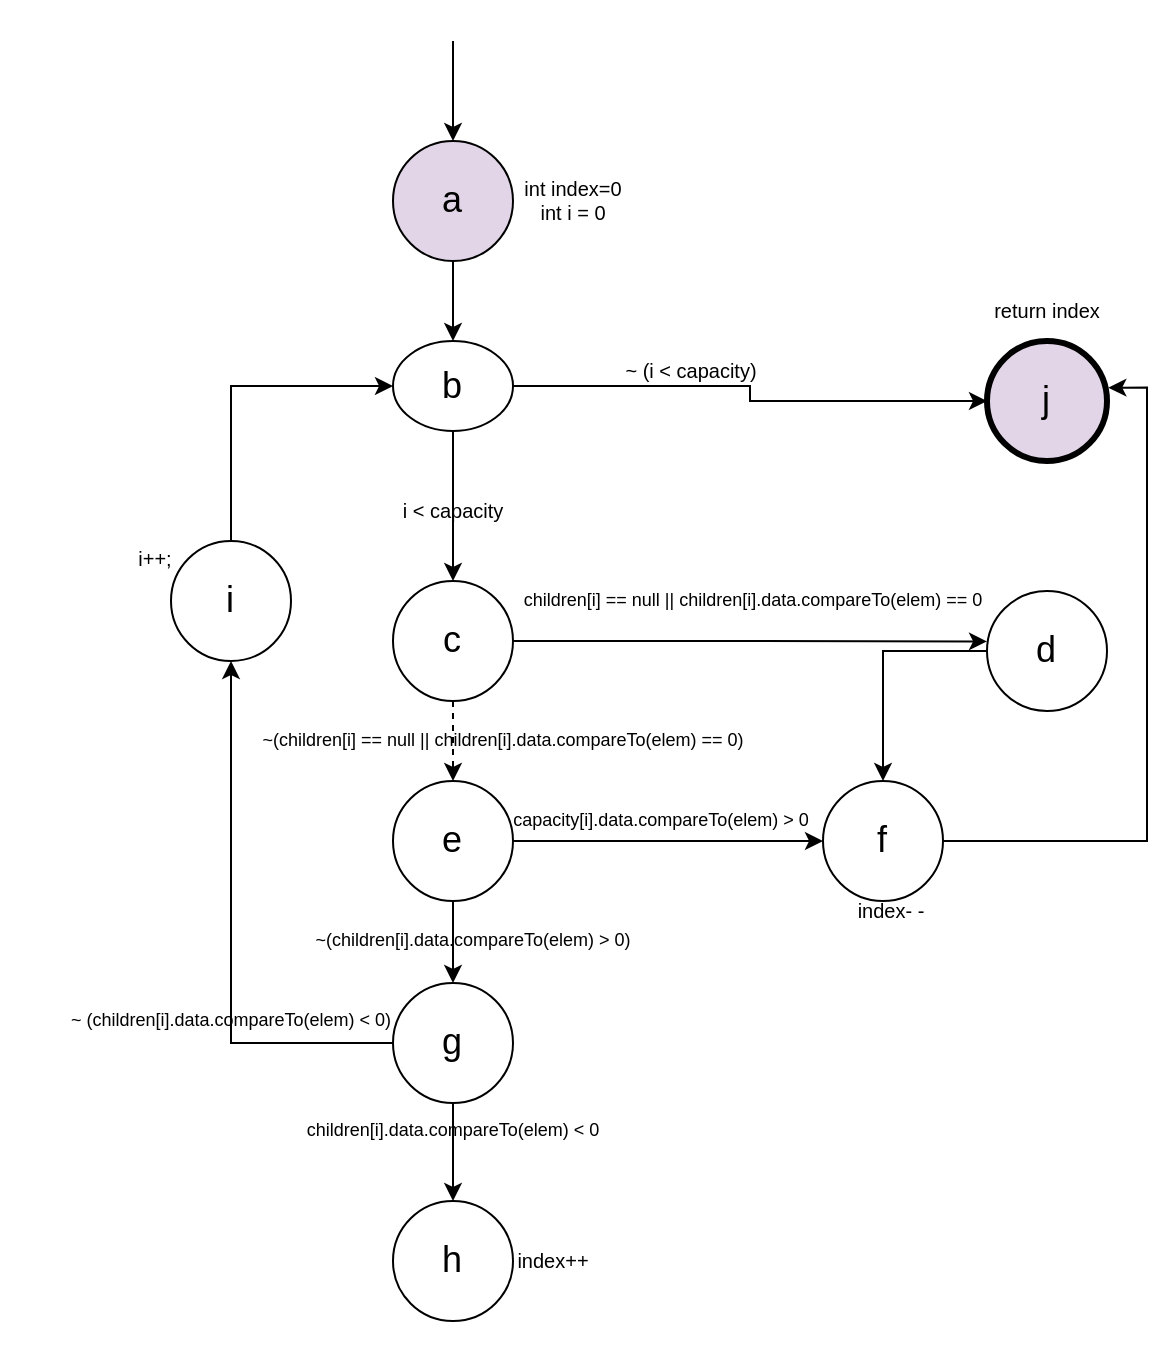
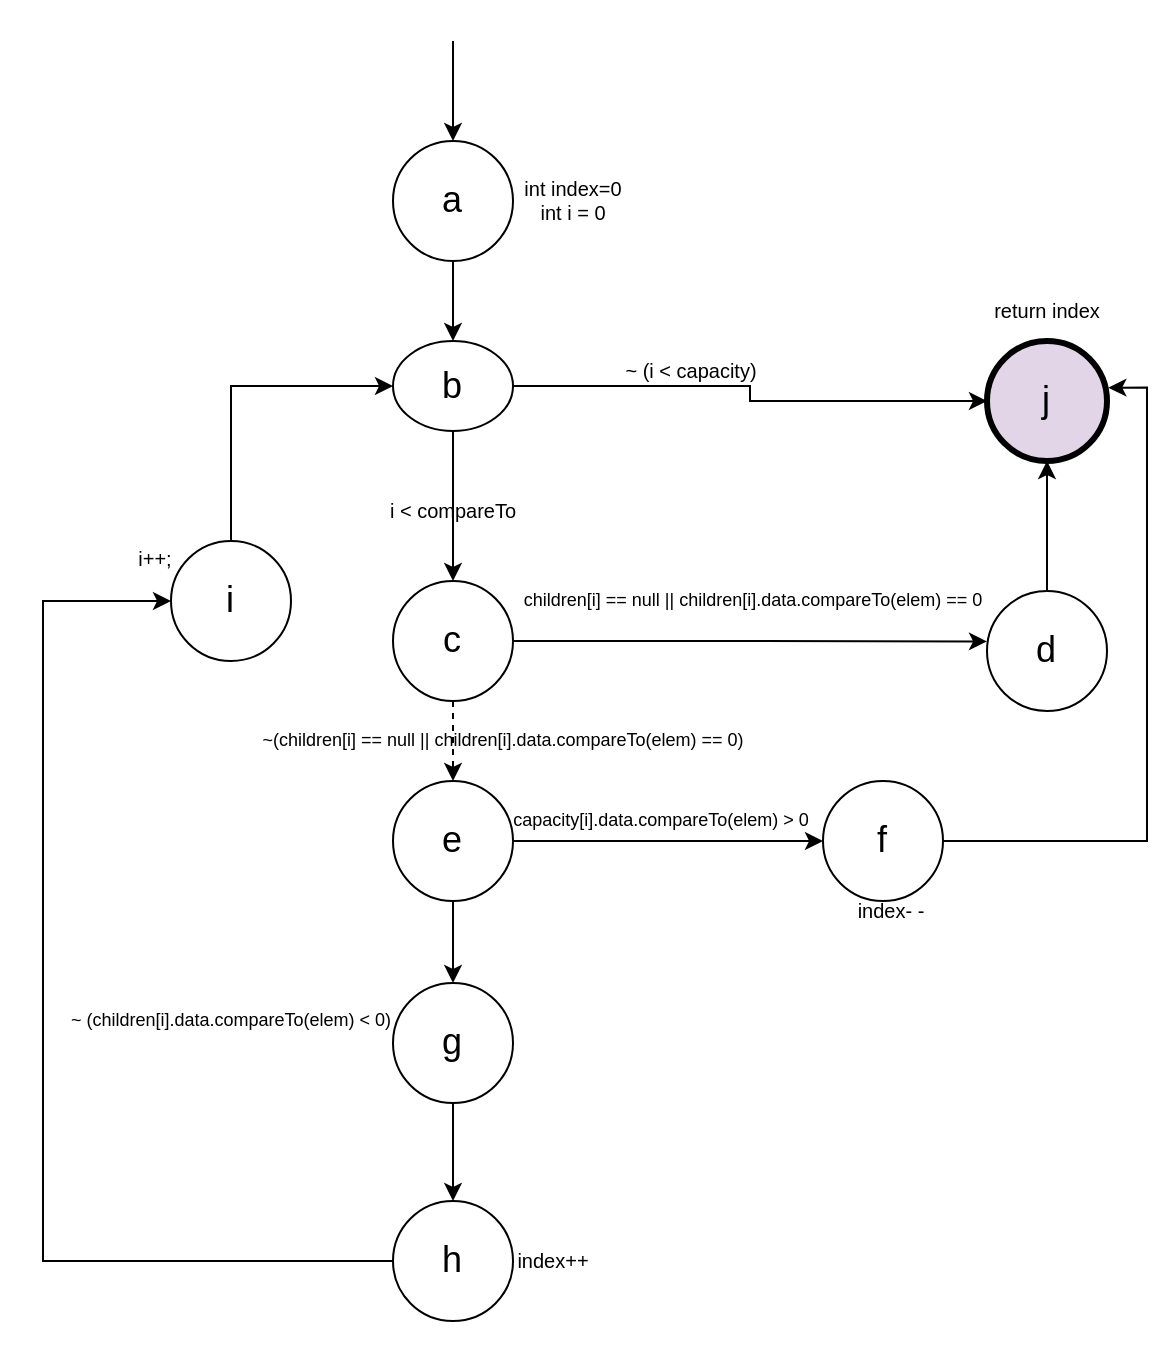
(453, 201) -> (453, 201)
(454, 511) -> (454, 511)
(883, 657) -> (1047, 533)
(231, 940) -> none
(473, 941) -> none
none -> (43, 1049)
(453, 1131) -> none
